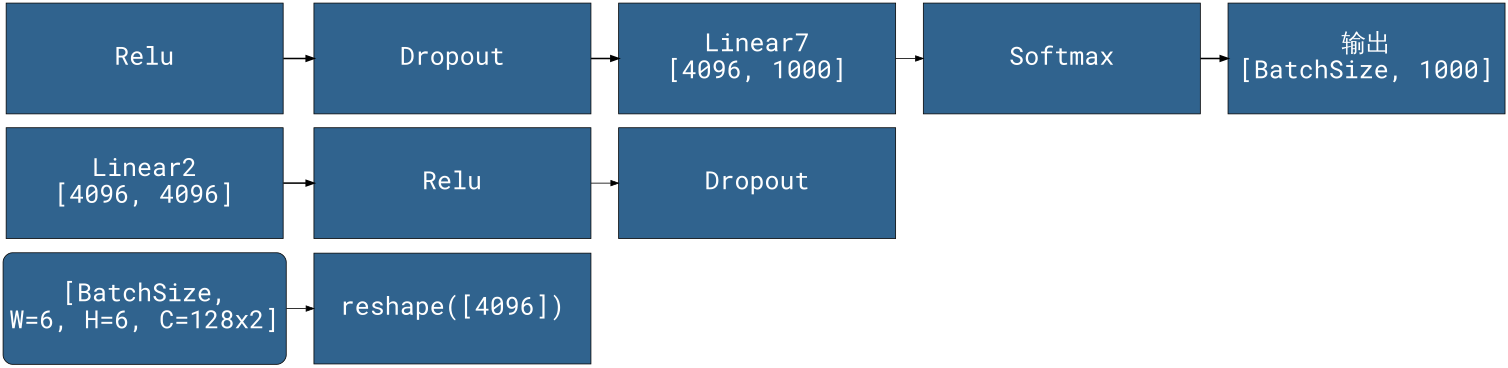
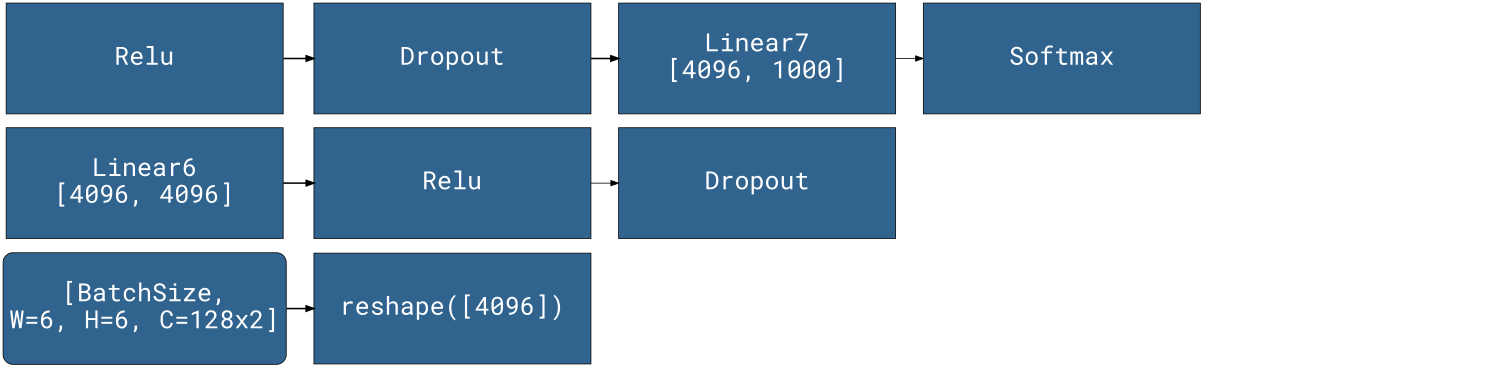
(1367, 58) -> none
(145, 183) -> (145, 183)
(296, 309) -> (296, 309)
